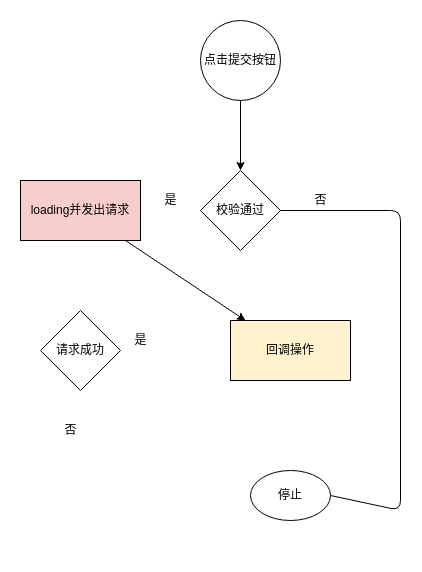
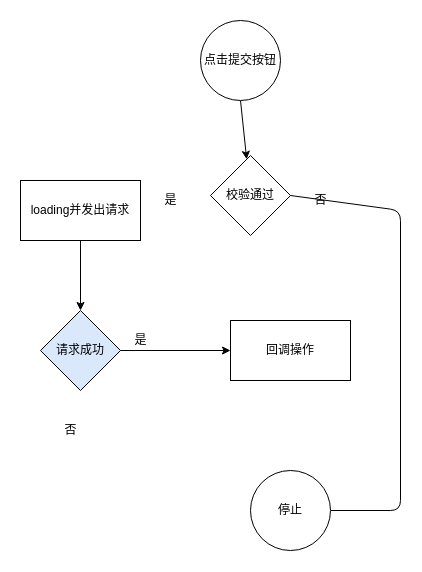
(81, 211) -> (81, 211)
(241, 211) -> (251, 196)
(182, 278) -> (81, 272)
(81, 351) -> (81, 351)
none -> (172, 351)
(291, 351) -> (291, 351)
(291, 496) -> (291, 511)
